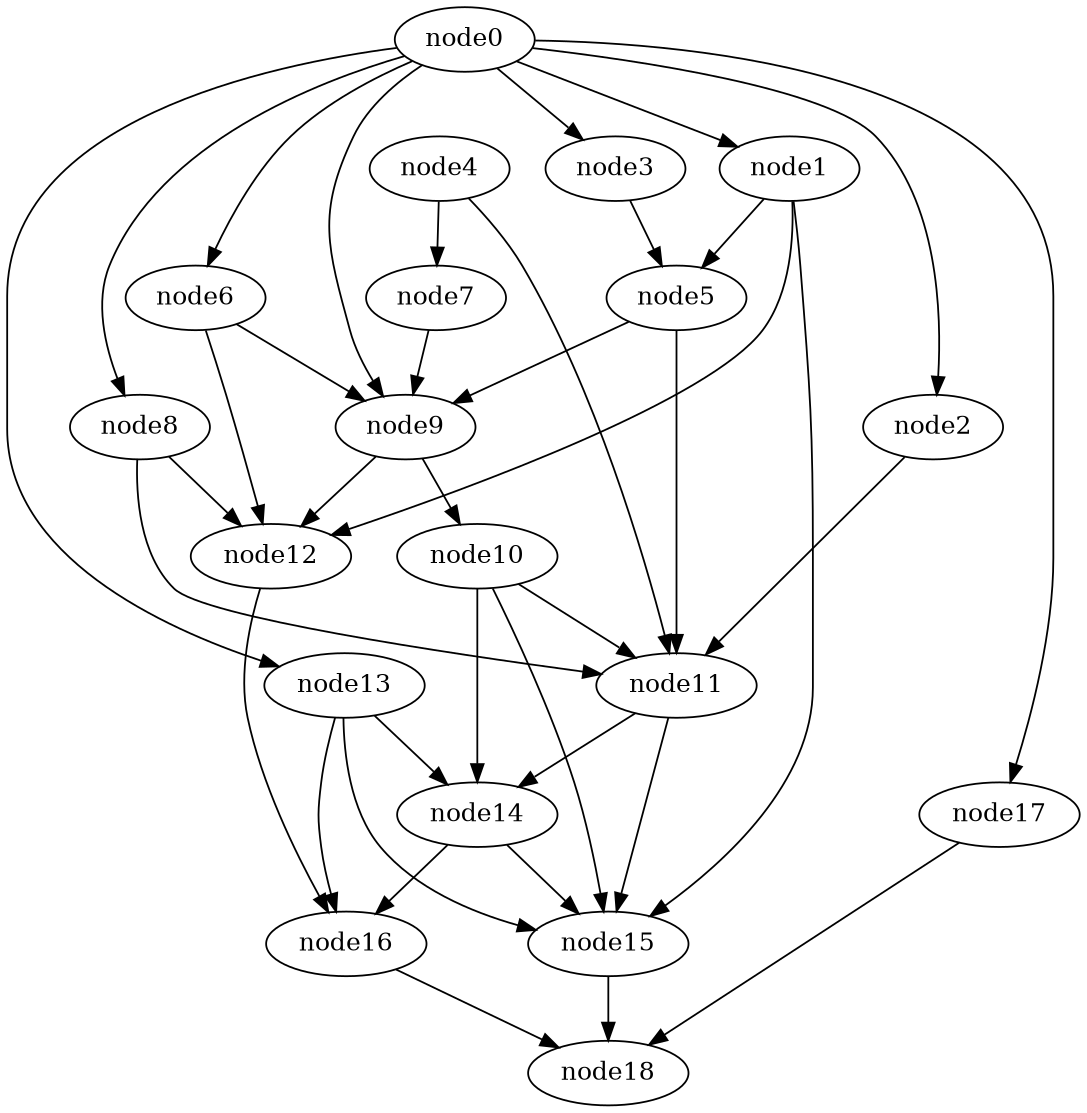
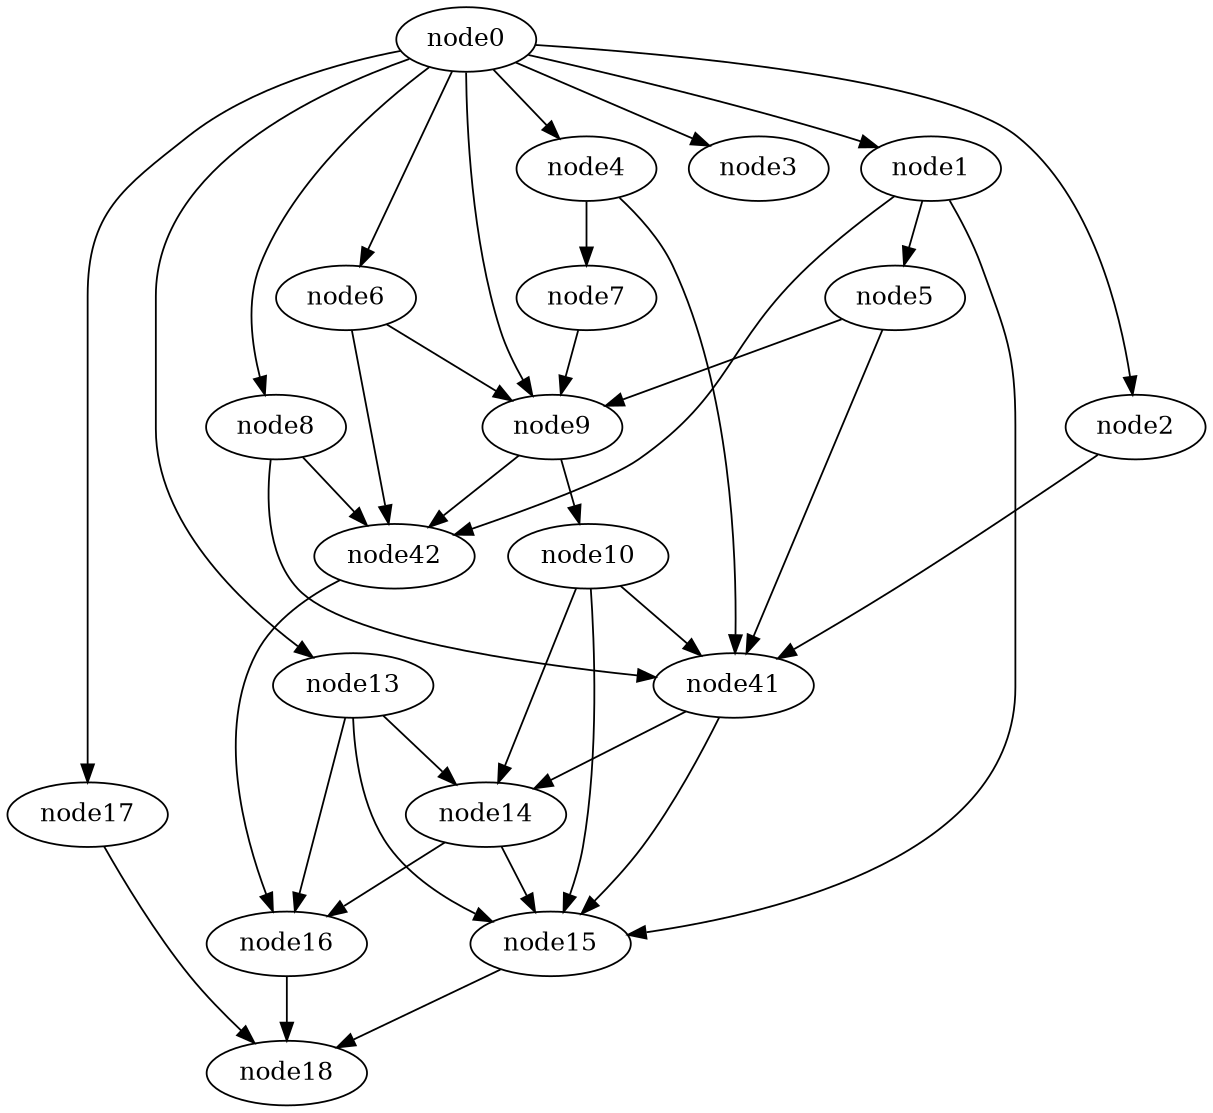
none -> (520, 97)
(642, 225) -> none
(271, 556) -> (395, 556)
(677, 685) -> (734, 685)
